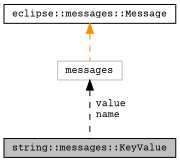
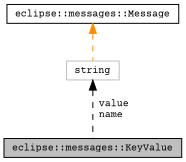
(90, 71) -> (93, 71)
(90, 148) -> (93, 148)
